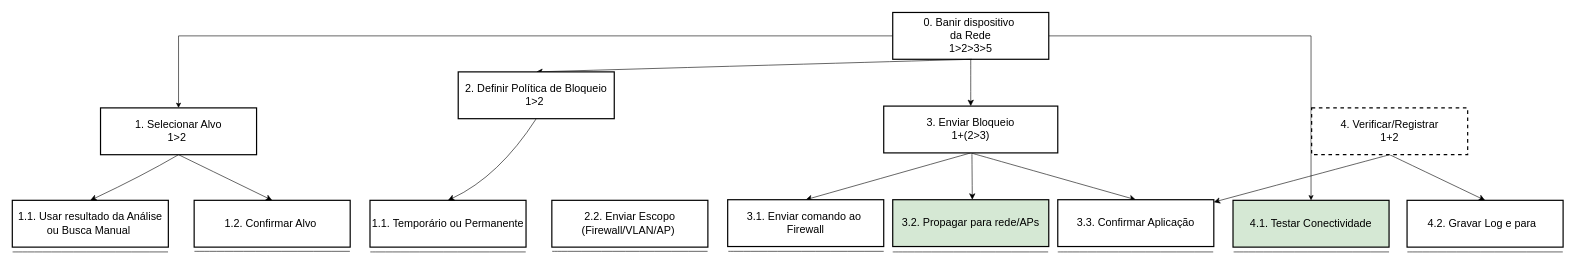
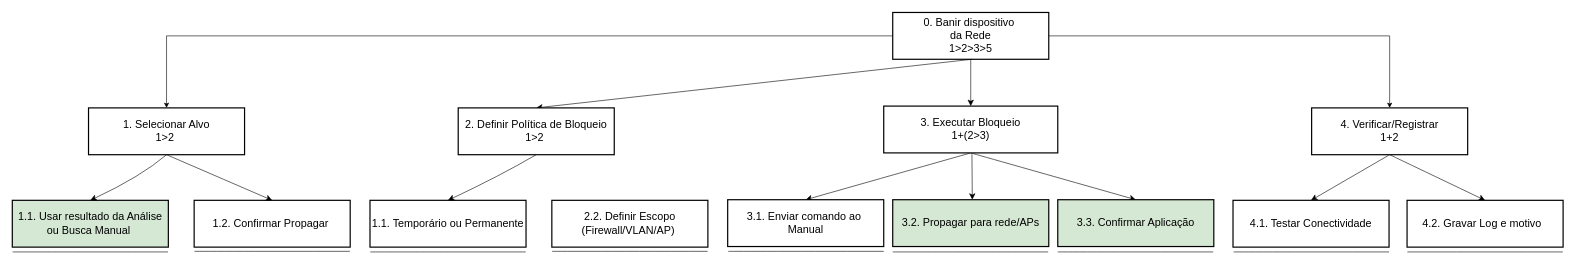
(536, 95) -> (536, 131)
(971, 129) -> (971, 129)
(179, 131) -> (167, 131)
(1389, 131) -> (1389, 131)
(1311, 132) -> (1389, 69)
(1302, 178) -> (1351, 177)
(806, 223) -> (806, 223)
(1136, 223) -> (1136, 223)
(90, 224) -> (90, 224)
(272, 224) -> (272, 224)
(630, 224) -> (630, 224)
(1311, 224) -> (1311, 224)
(1485, 224) -> (1485, 224)
